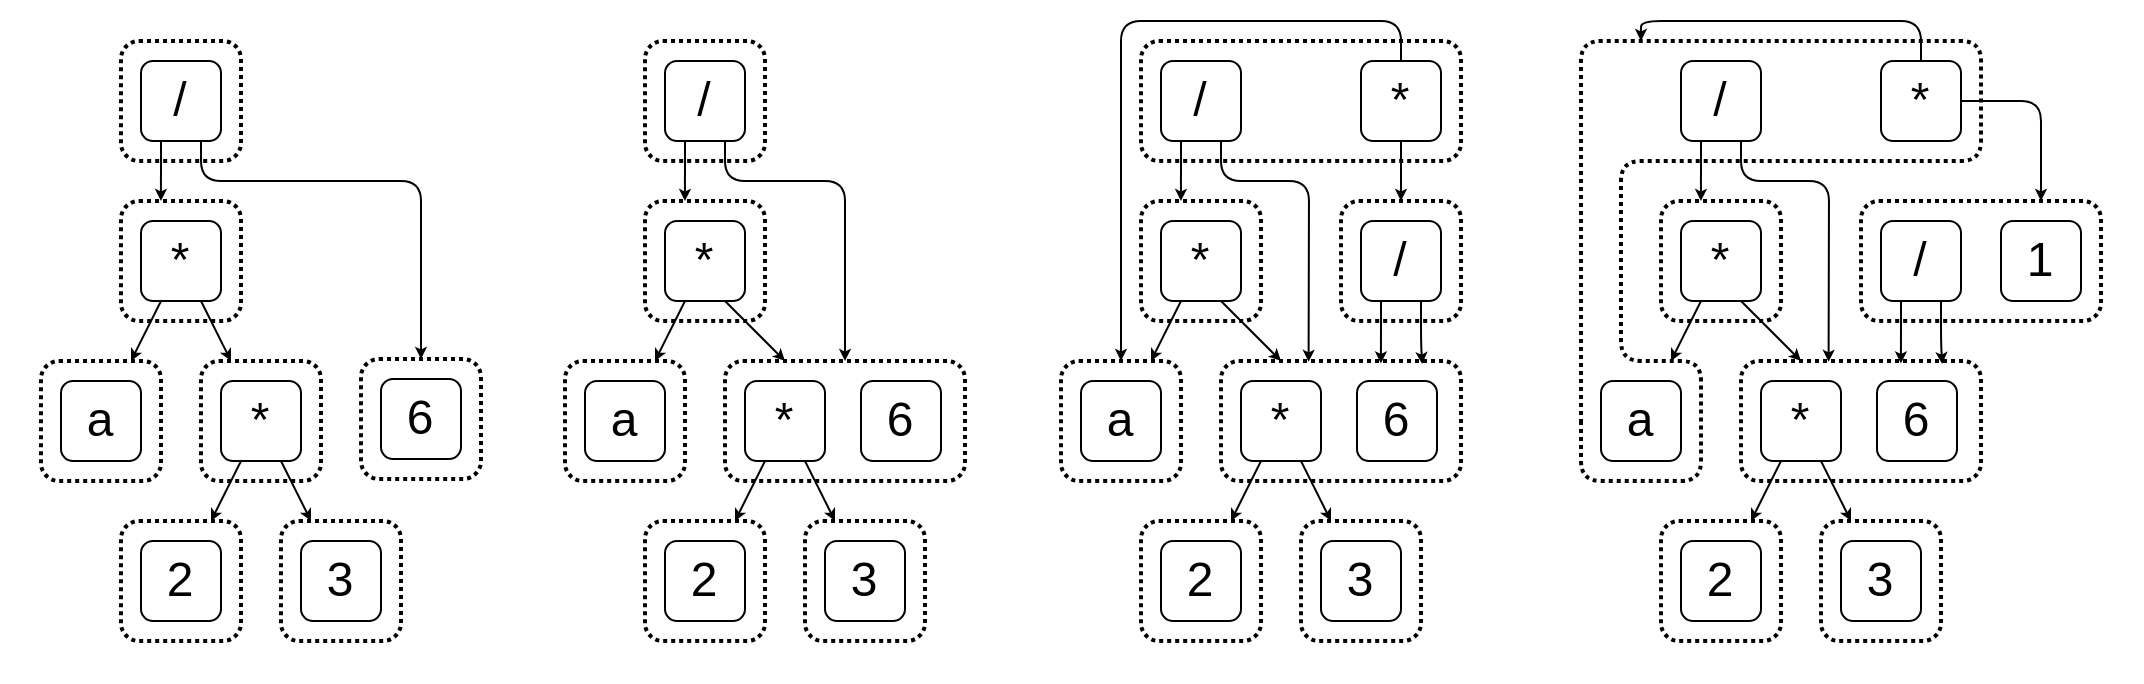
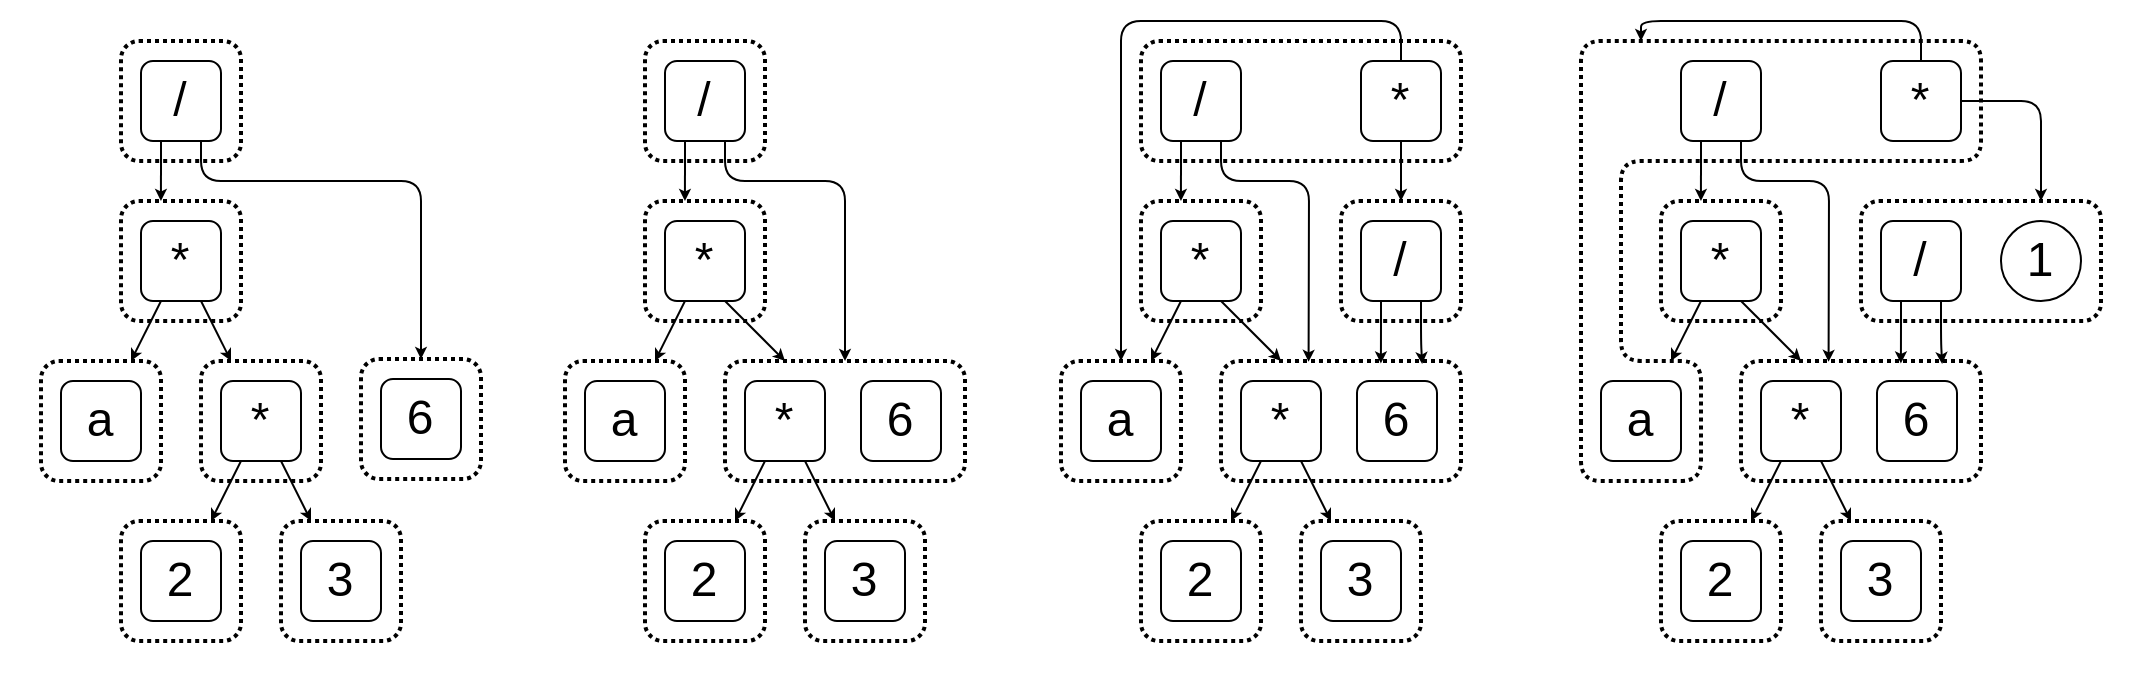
(2041, 261) -> (2041, 261)
